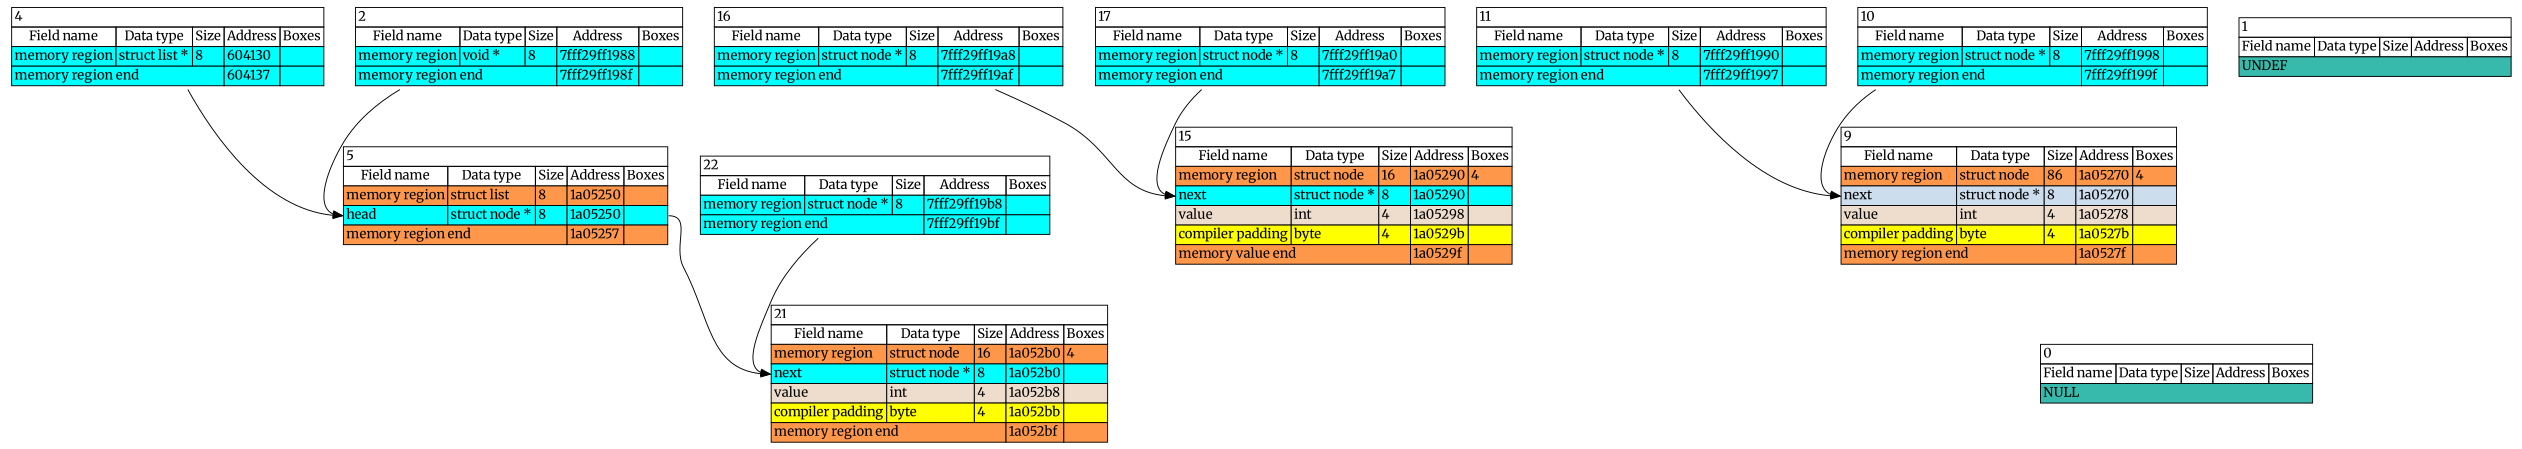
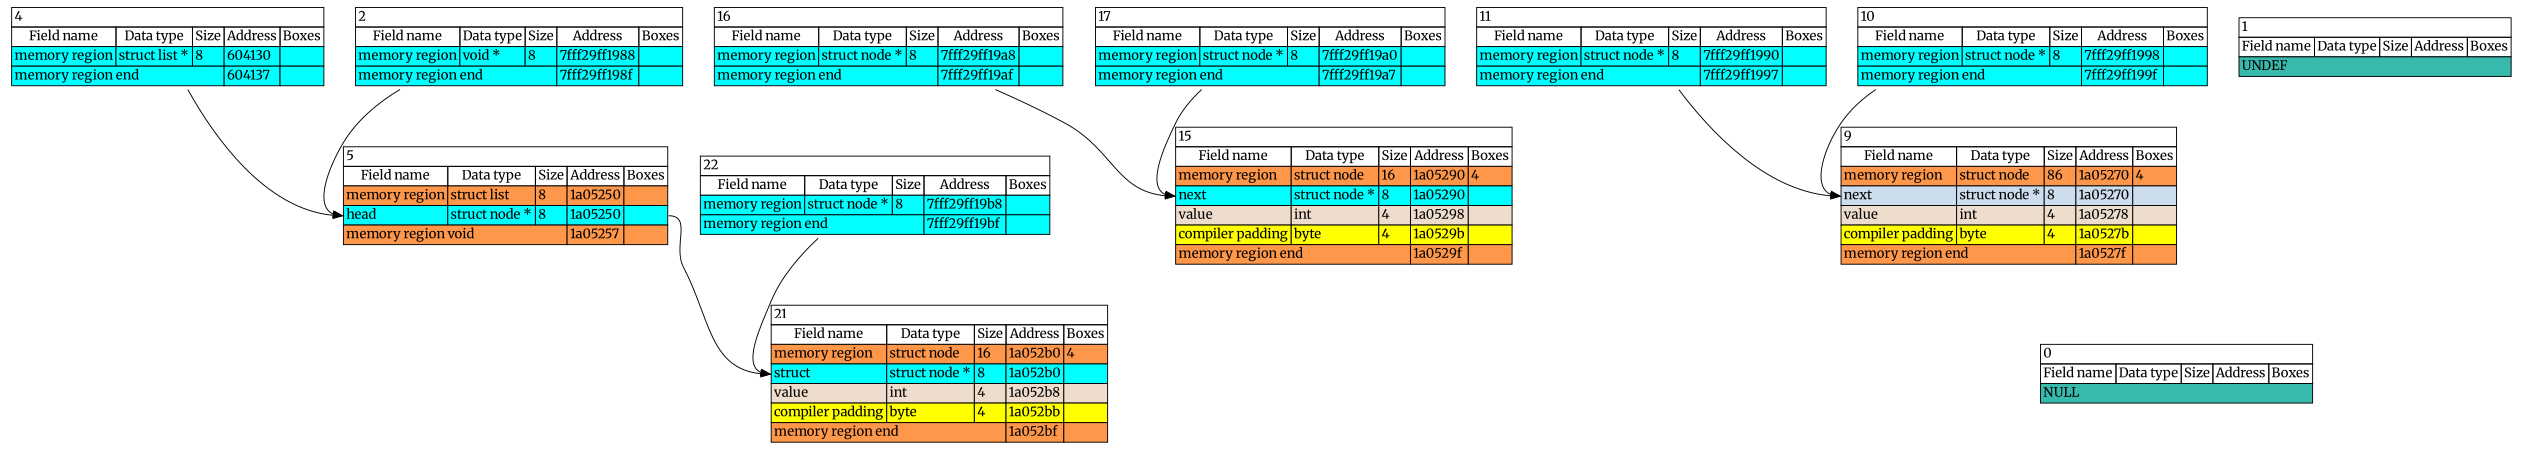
(409, 234) -> (411, 234)
(1238, 254) -> (1241, 254)
(788, 373) -> (793, 373)
